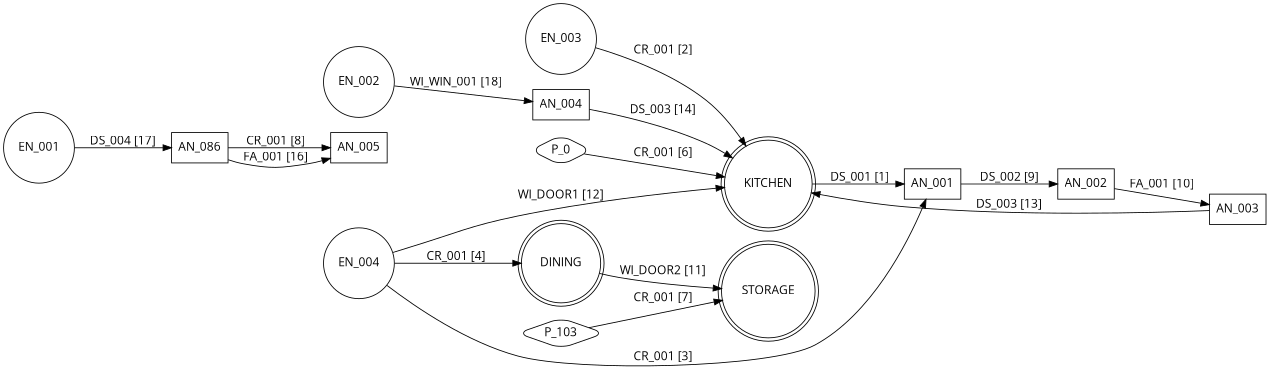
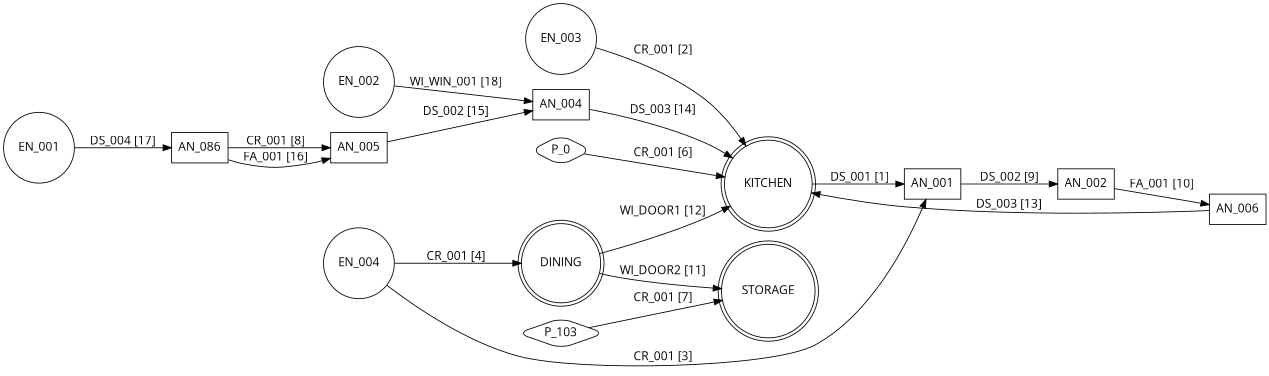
none -> (456, 127)
(552, 209) -> (662, 235)
(1238, 209) -> (1238, 209)
